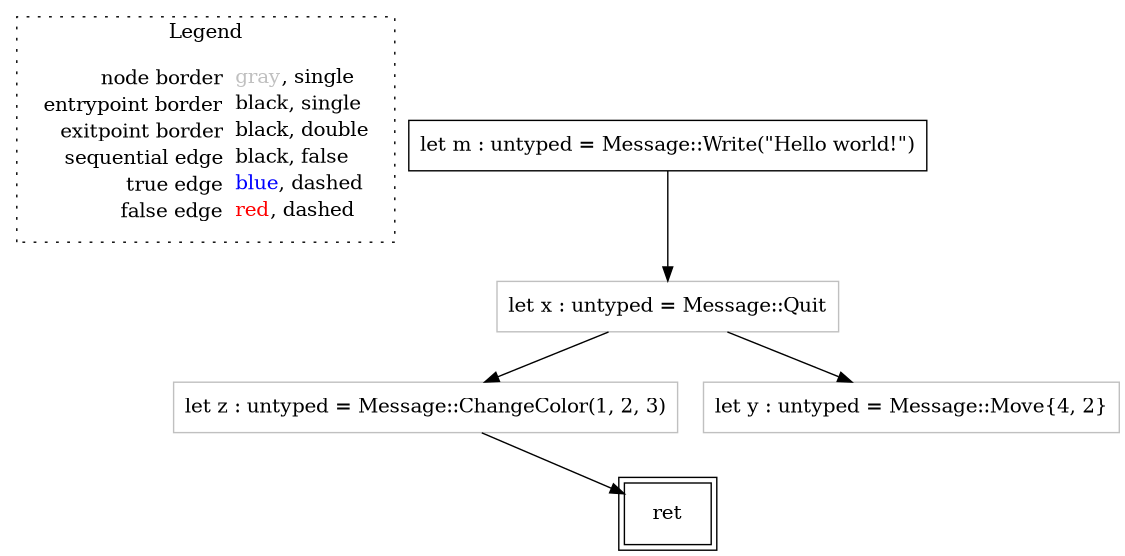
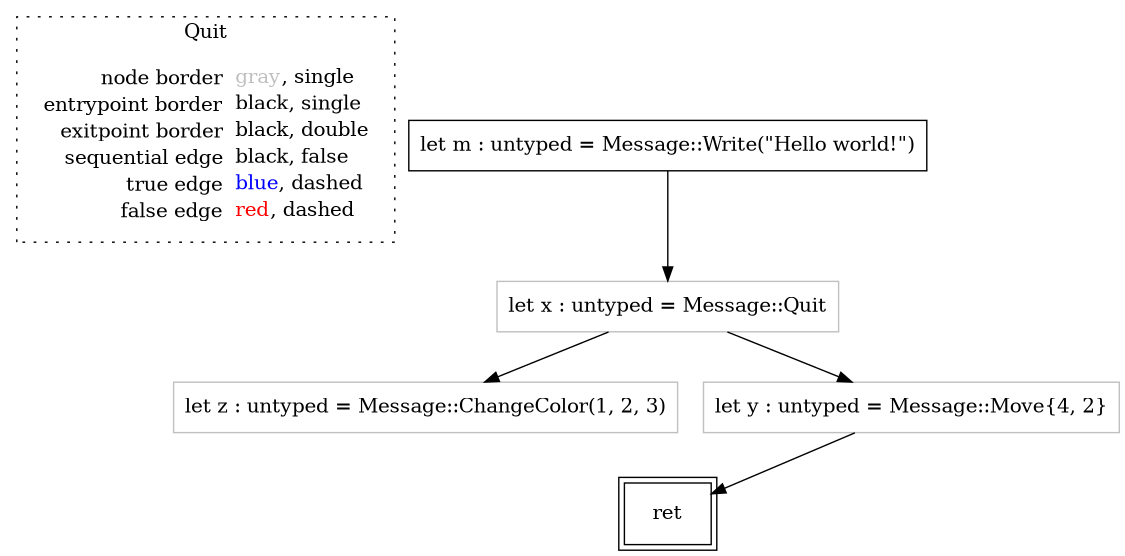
(206, 33) -> (206, 33)
(546, 461) -> (790, 461)
